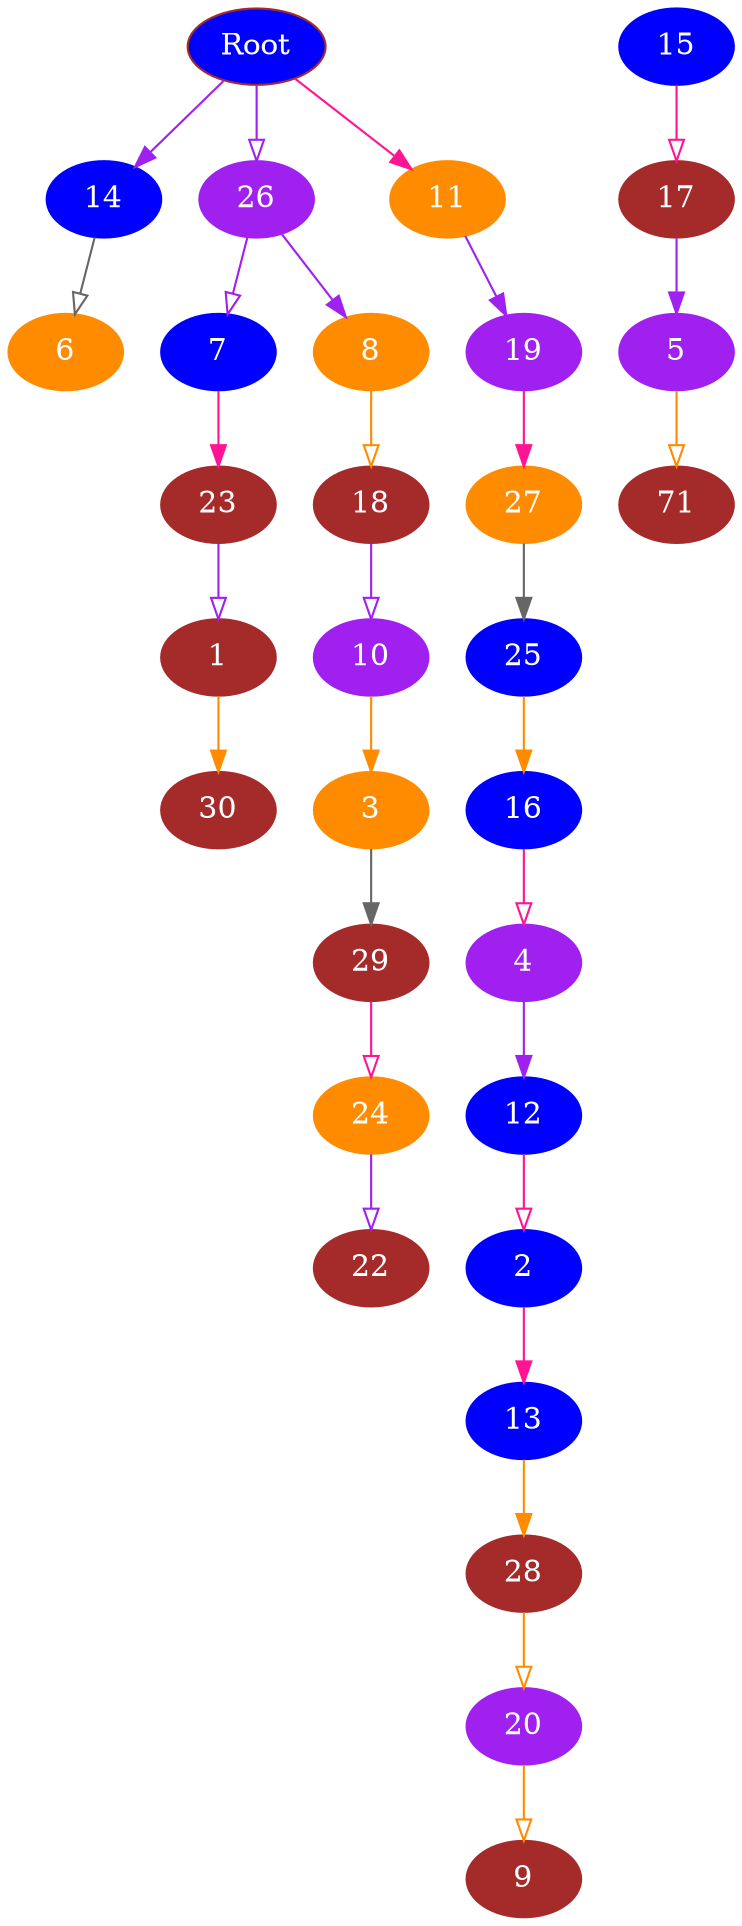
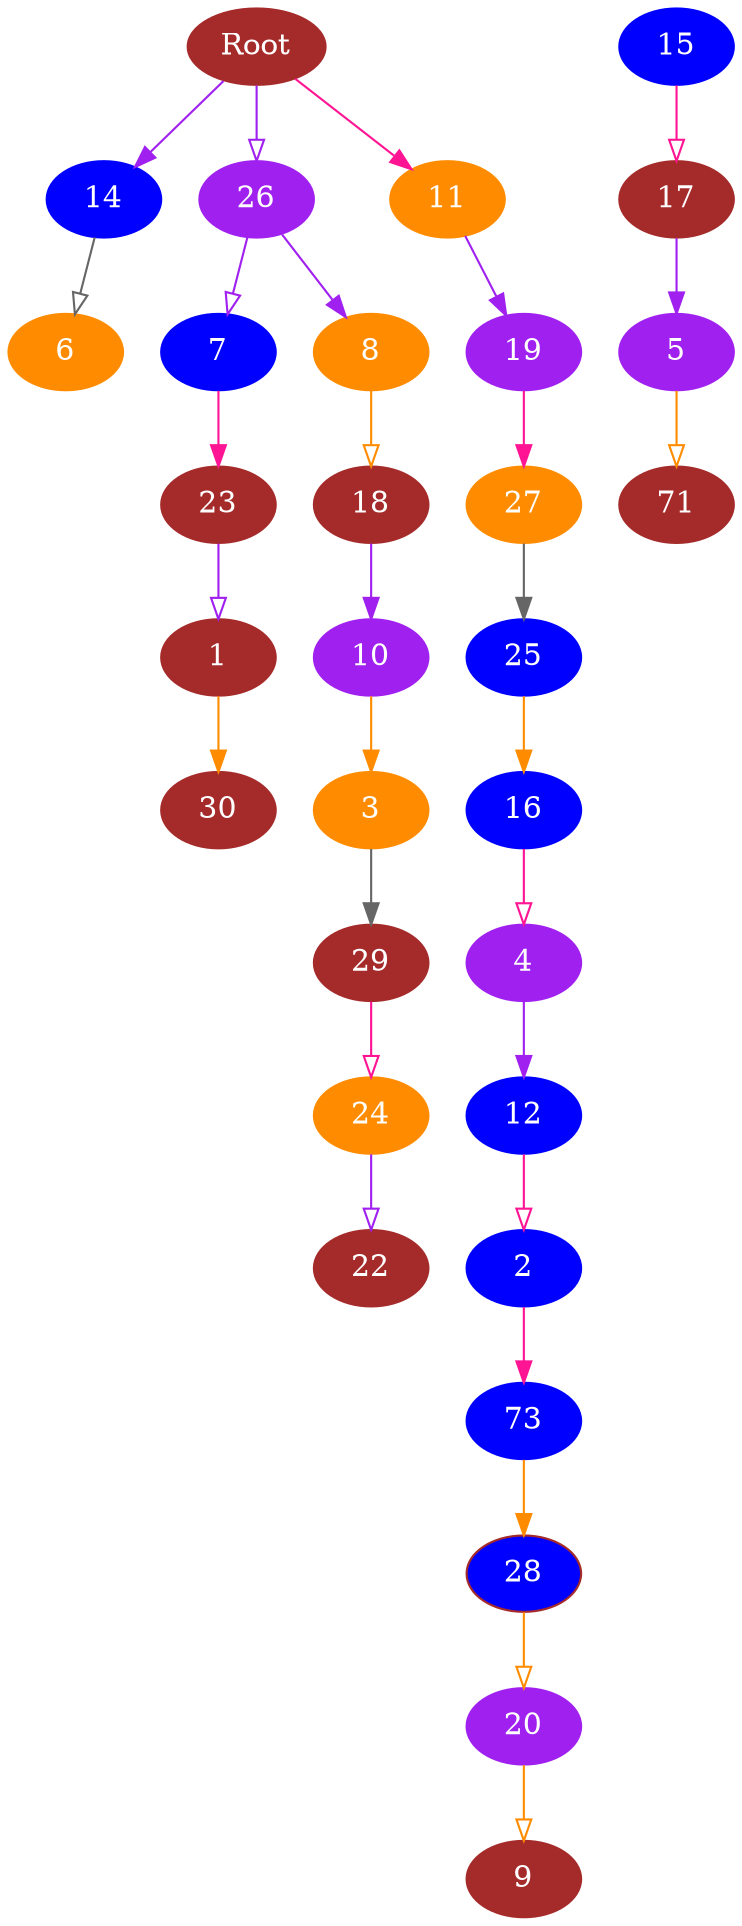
(257, 47) -> (257, 47)
(371, 571) -> (371, 571)
(524, 1421) -> (524, 1421)
(524, 1574) -> (524, 1574)
